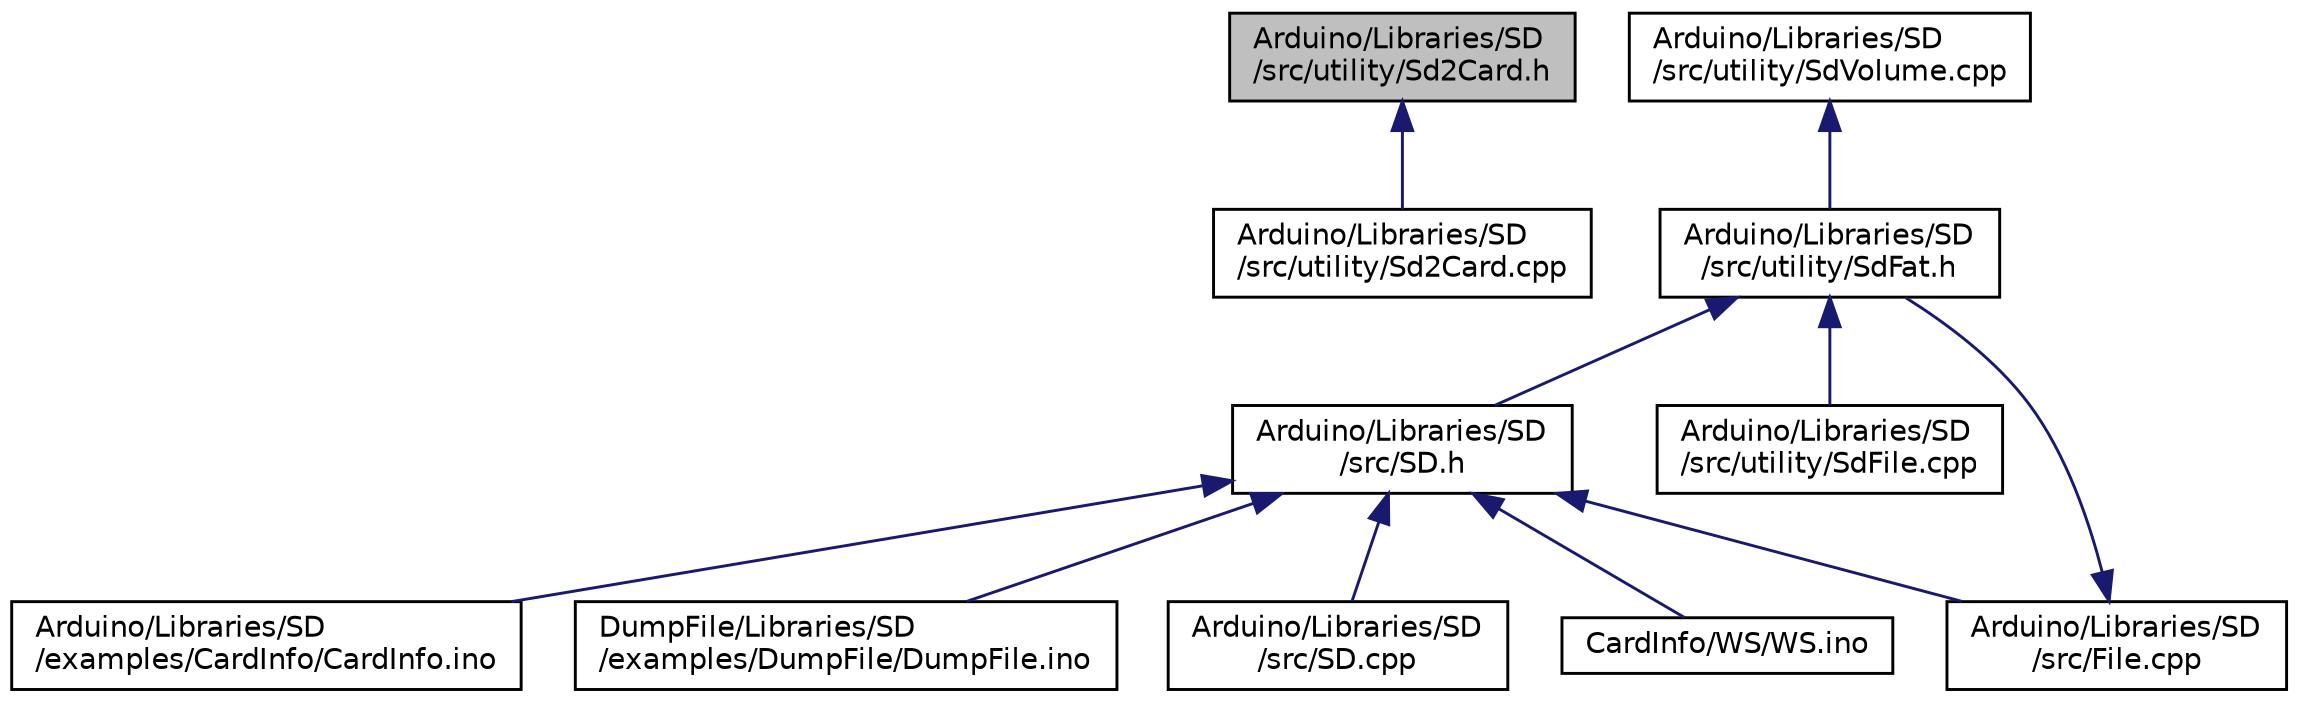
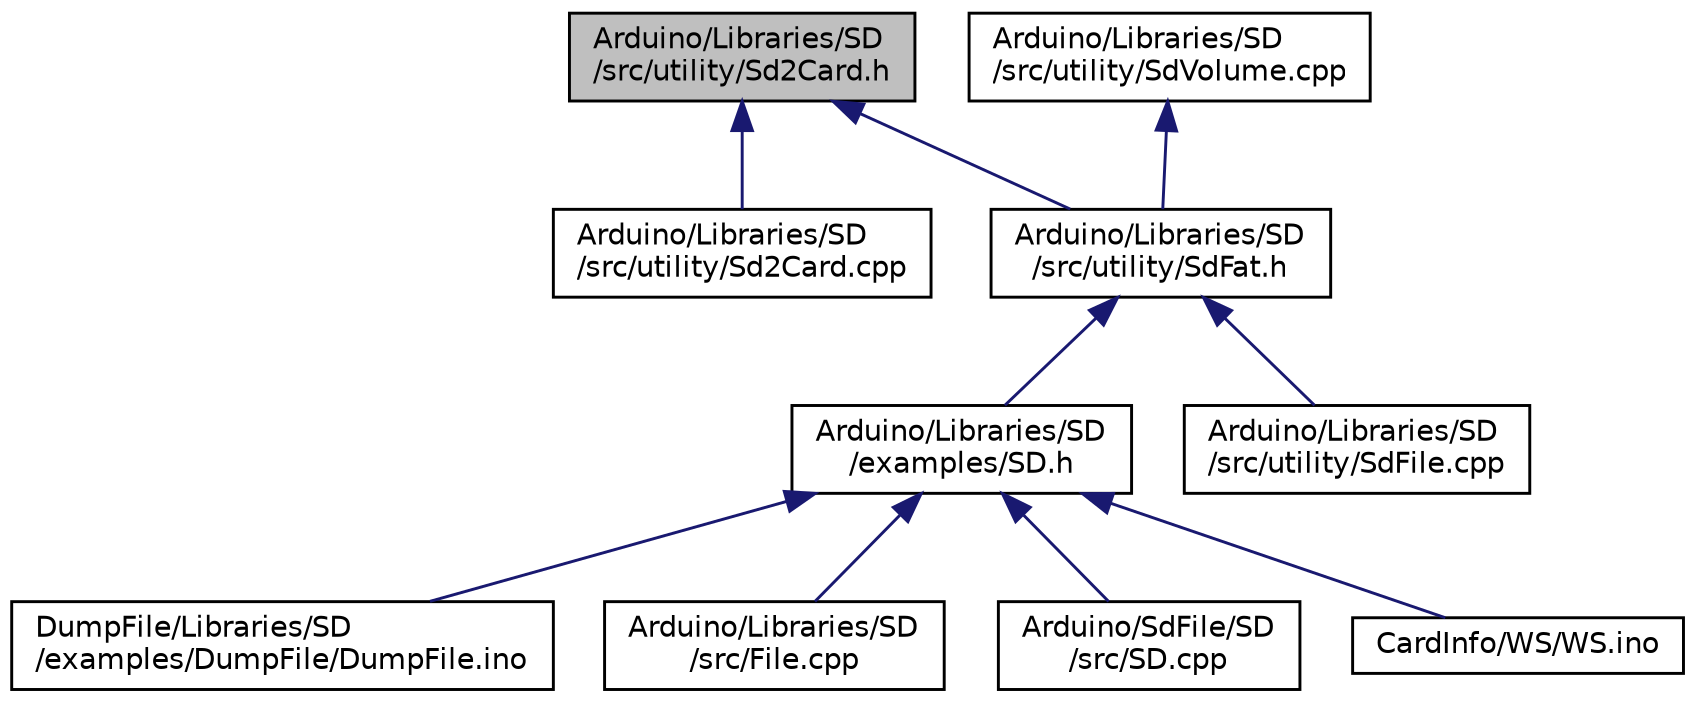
(2035, 413) -> (965, 161)
(1402, 449) -> (962, 449)
(266, 646) -> none
(1338, 646) -> (1149, 646)
